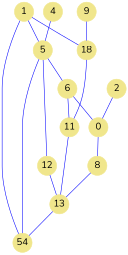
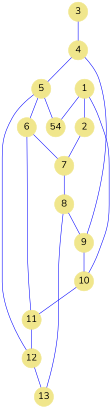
none -> (78, 12)
(33, 31) -> (85, 108)
(87, 50) -> (84, 281)
(98, 127) -> (64, 166)
none -> (105, 153)
(64, 166) -> (32, 339)
(41, 224) -> none
none -> (74, 224)
